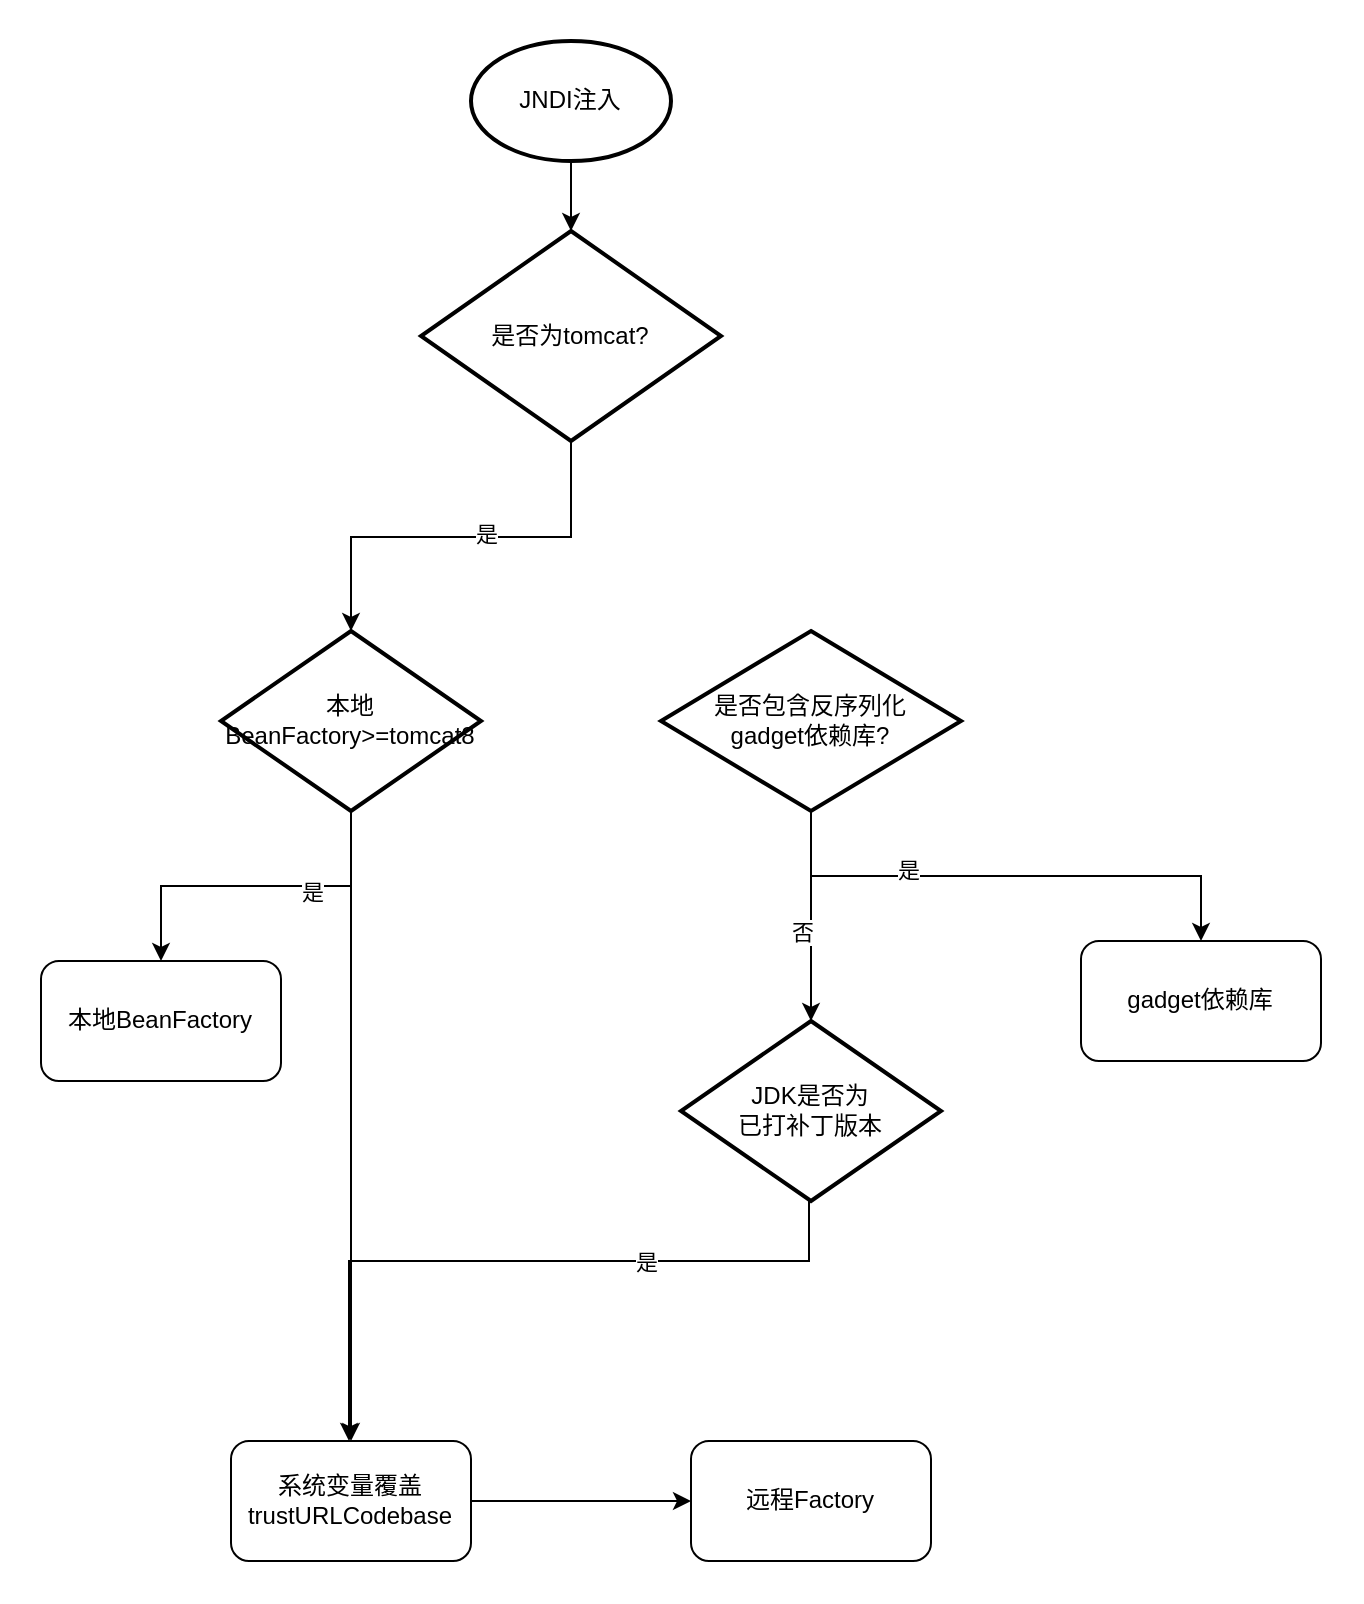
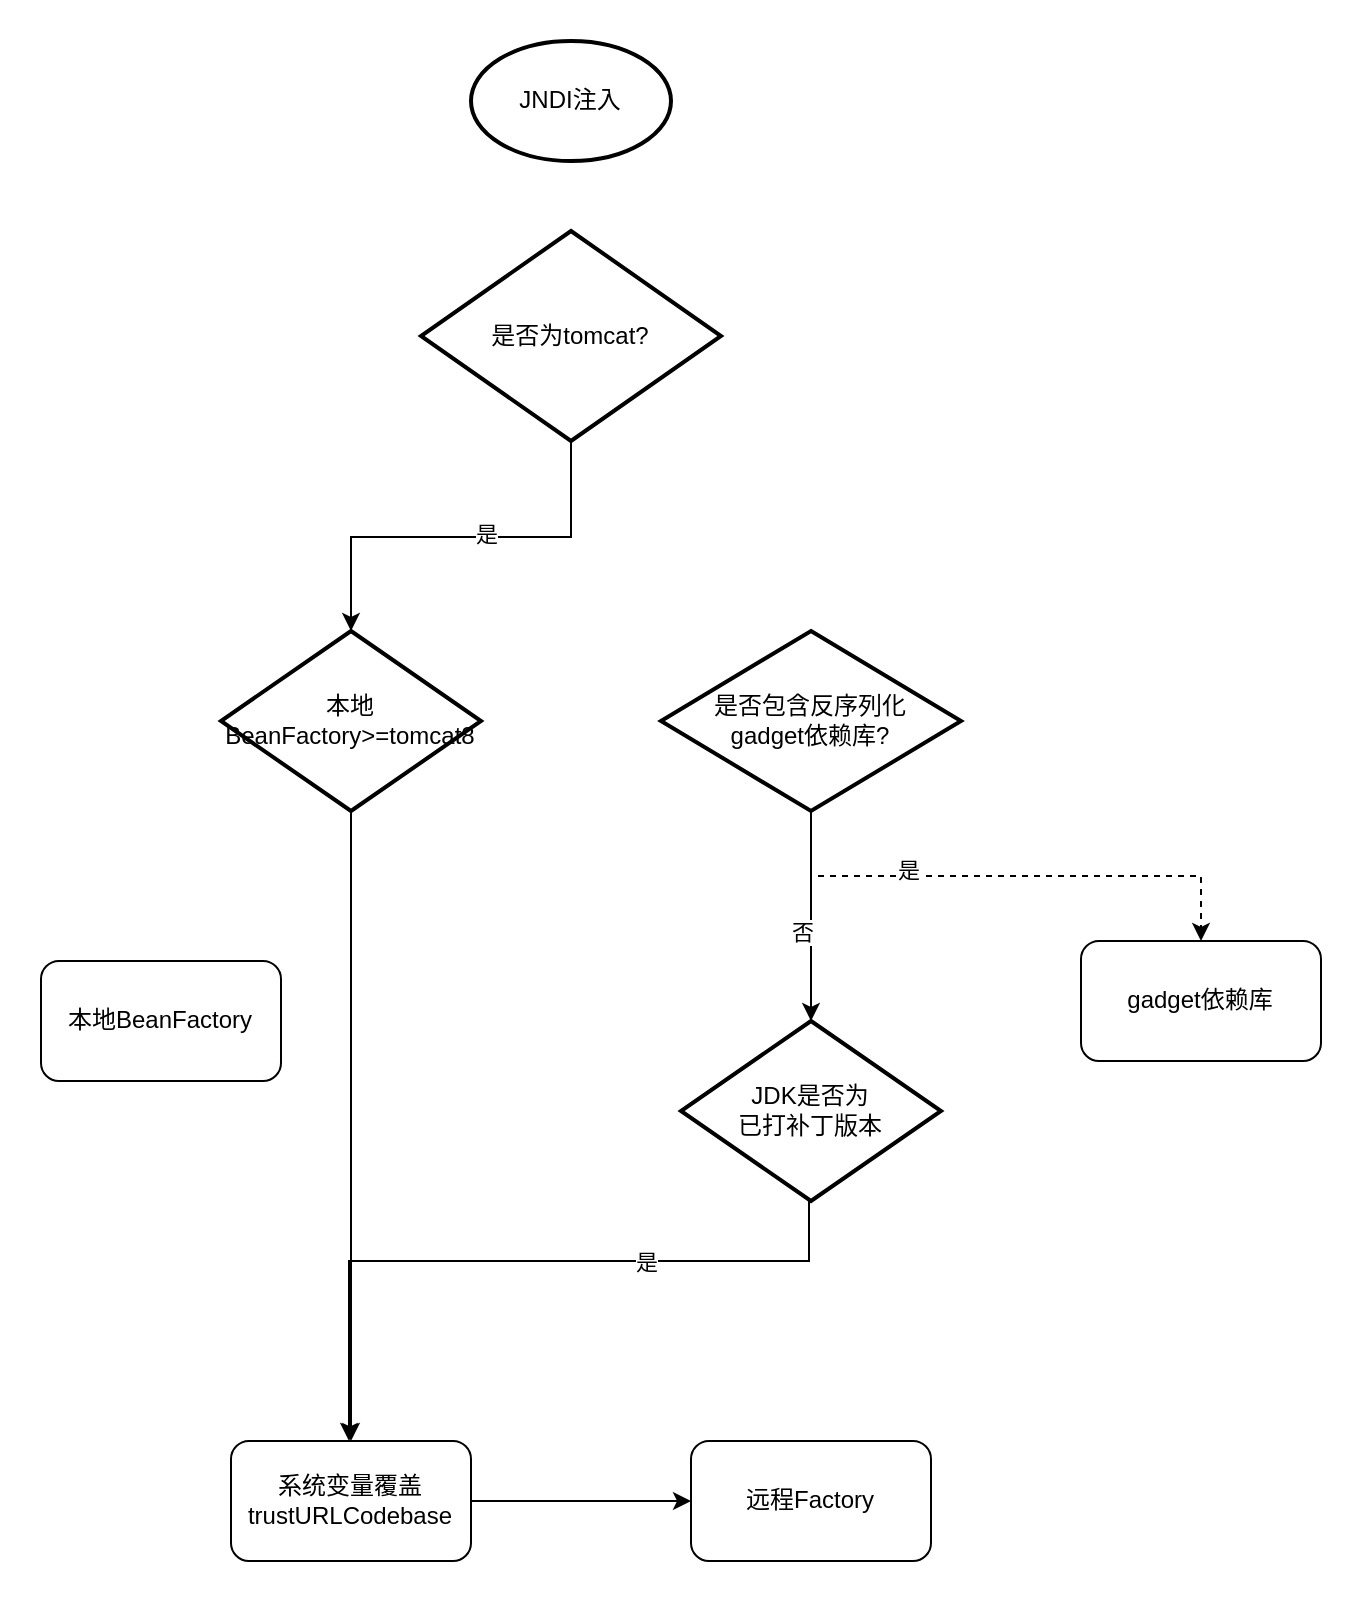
(571, 189) -> none
(1083, 876) -> (1083, 876)
(224, 886) -> none
